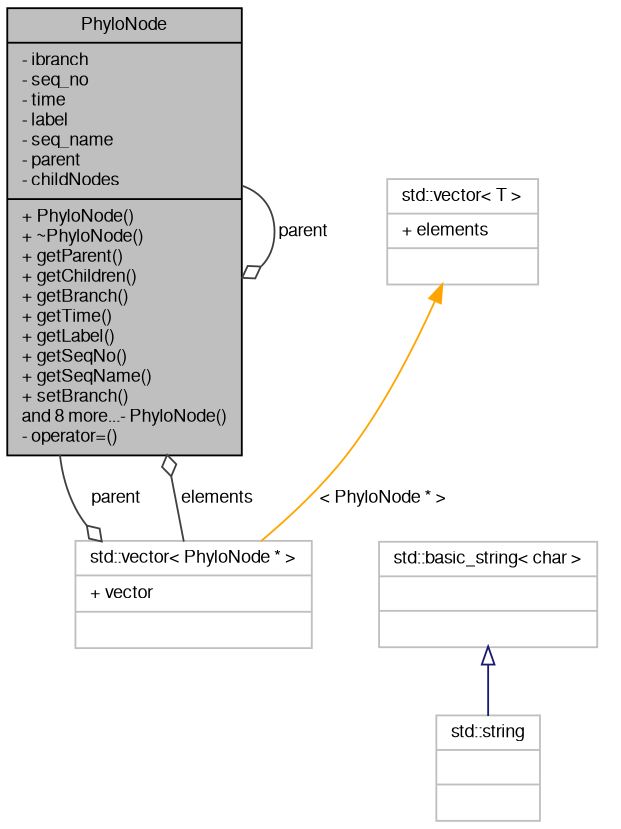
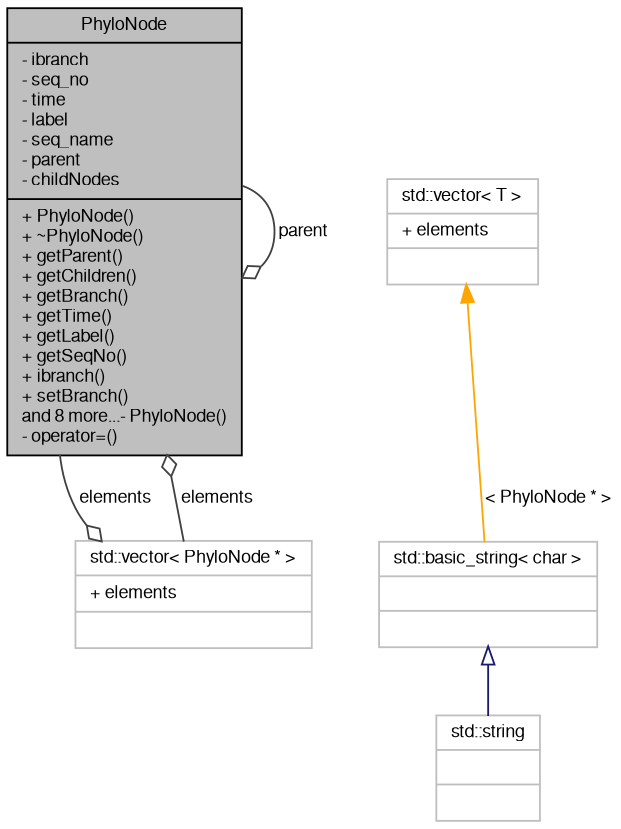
(87, 376) -> (64, 376)
(363, 432) -> (476, 423)
(115, 498) -> (115, 498)
(122, 593) -> (135, 593)
